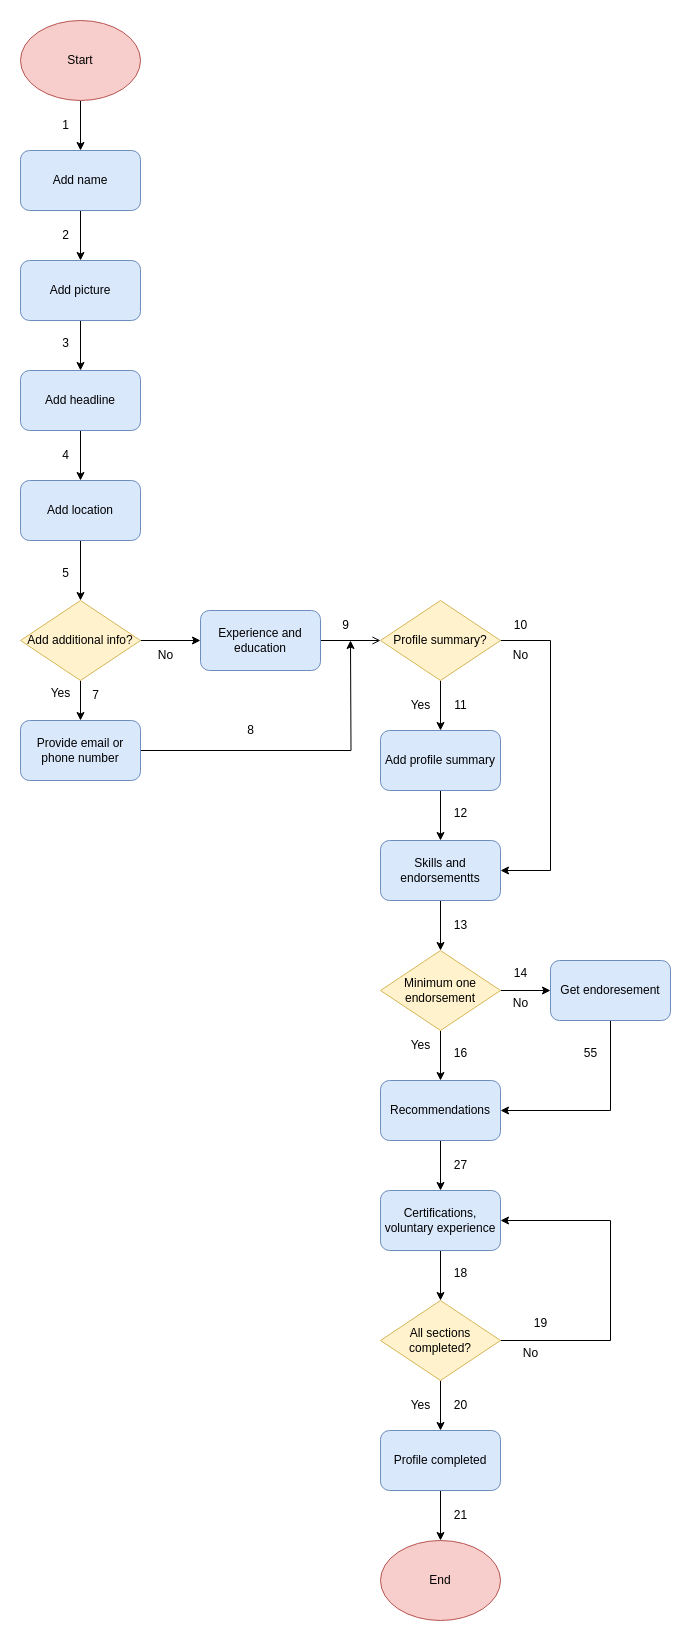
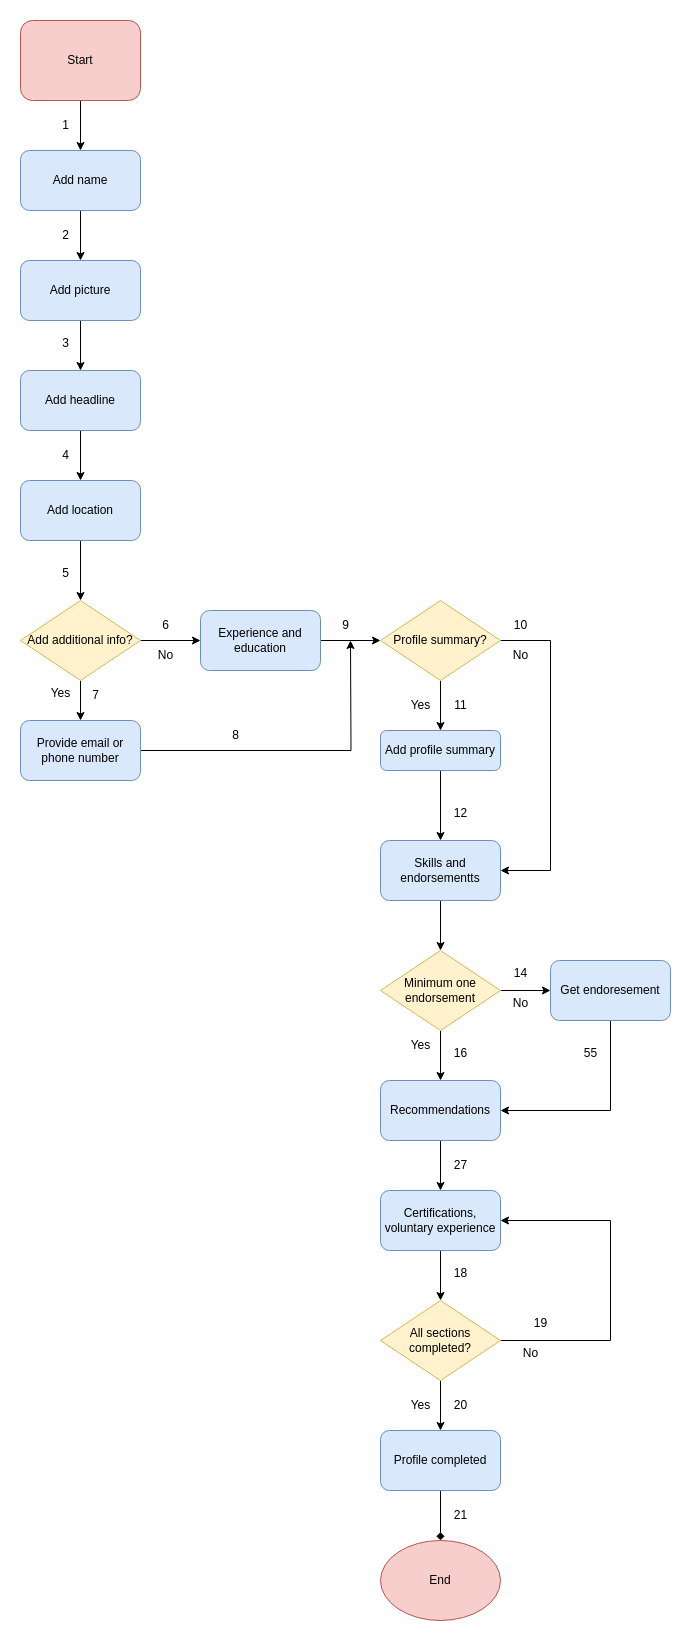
(81, 61) -> (81, 61)
none -> (166, 626)
(374, 641) -> (372, 641)
(251, 731) -> (236, 736)
(441, 761) -> (441, 751)
(461, 926) -> none
(441, 1532) -> (441, 1532)
